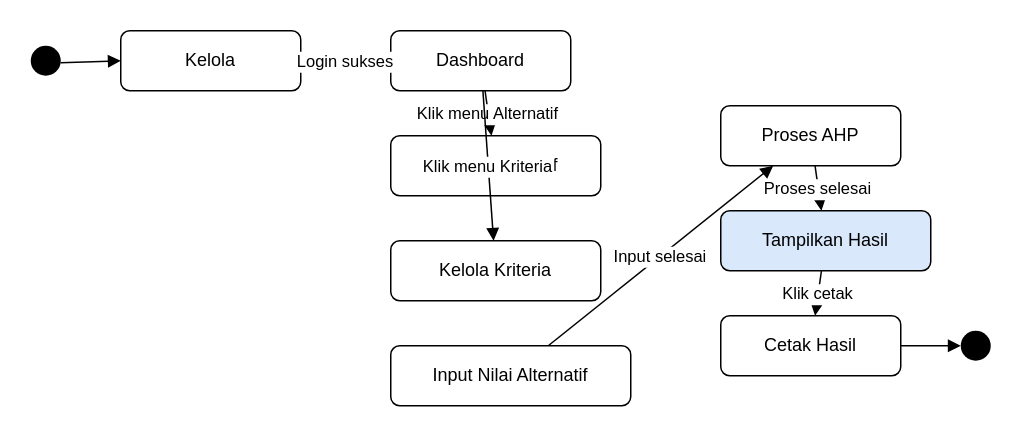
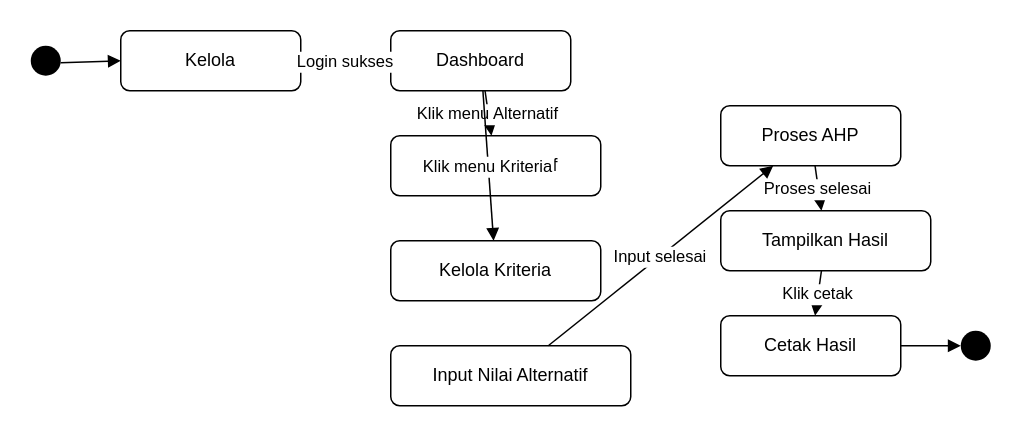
(826, 241) -> (826, 241)
